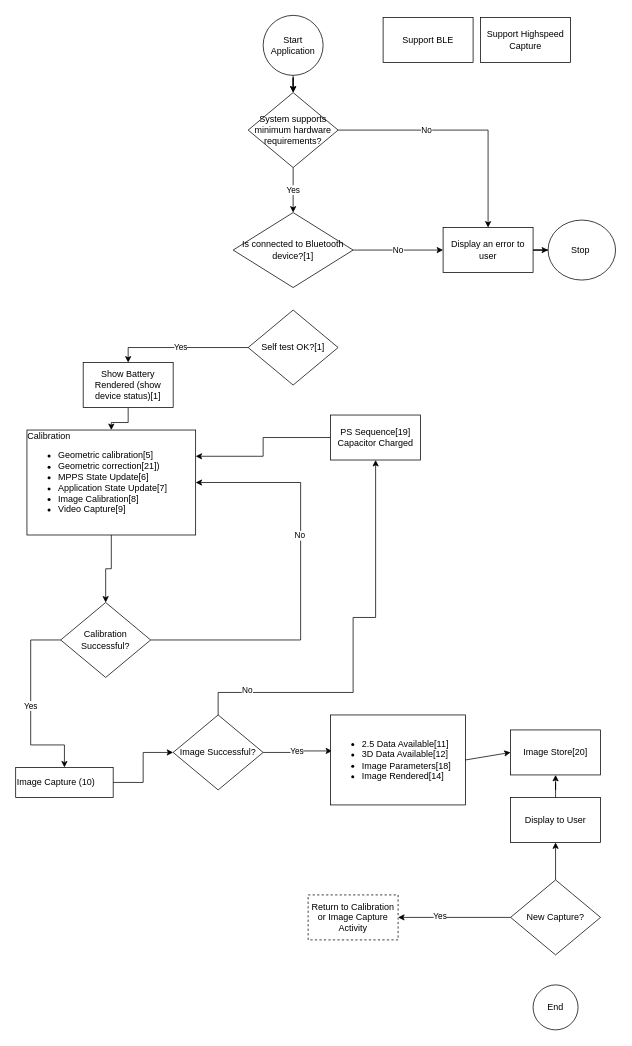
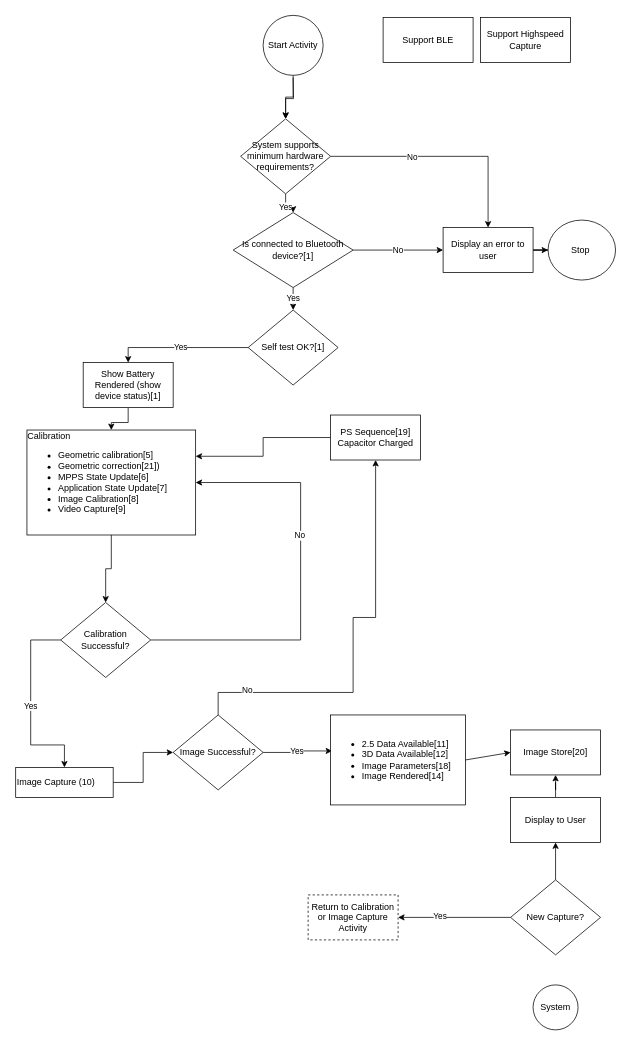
(293, 45) -> (293, 45)
(293, 130) -> (285, 156)
none -> (293, 299)
(555, 1008) -> (555, 1008)
